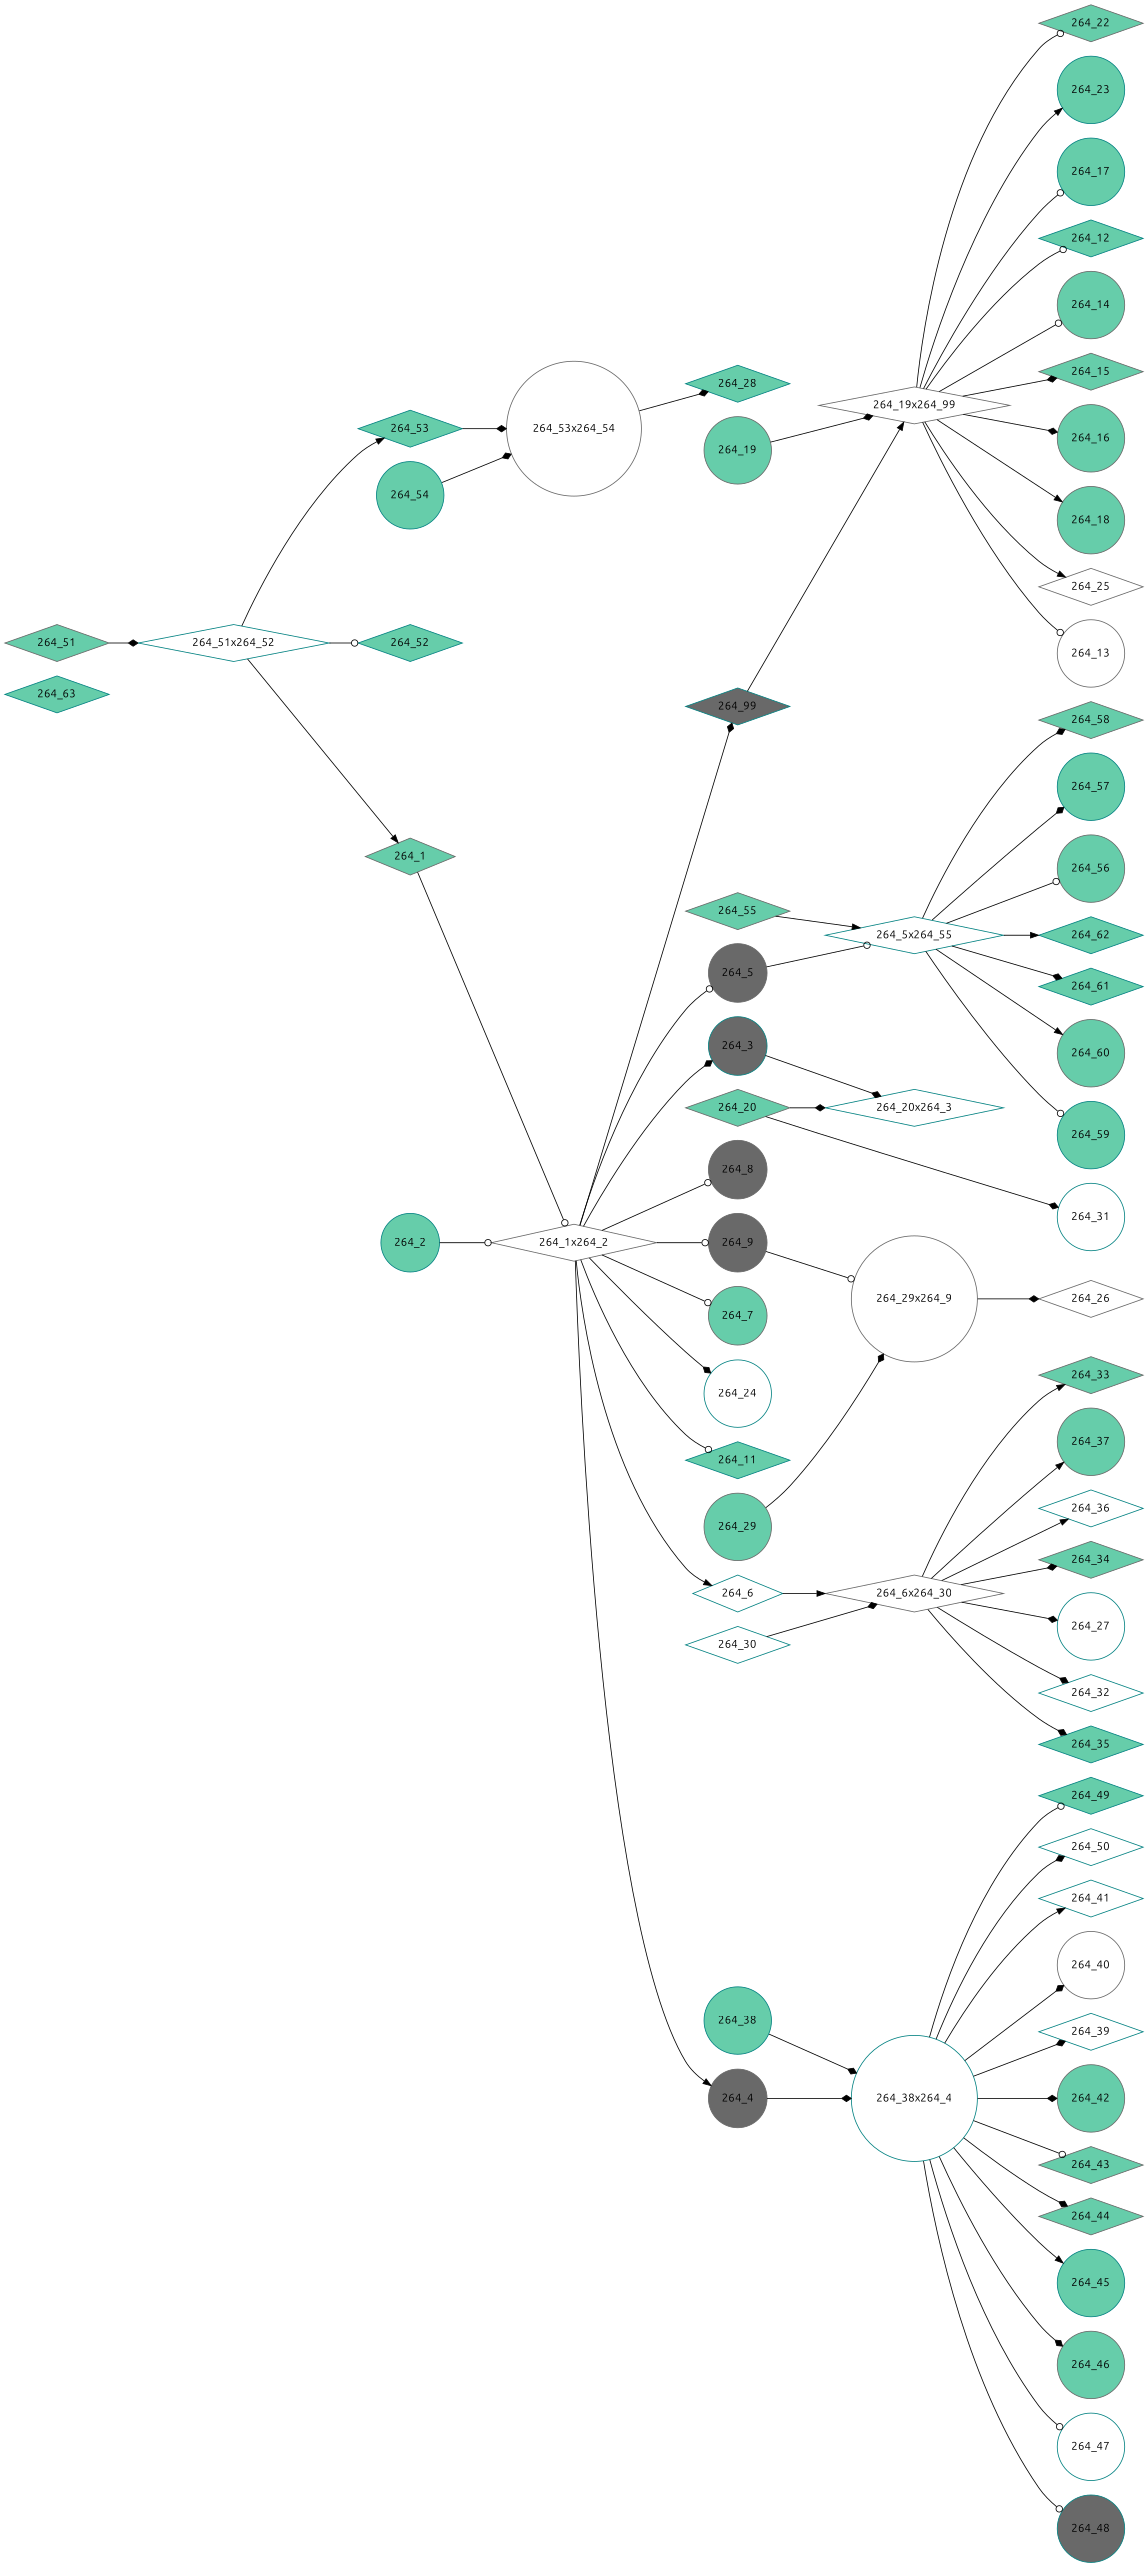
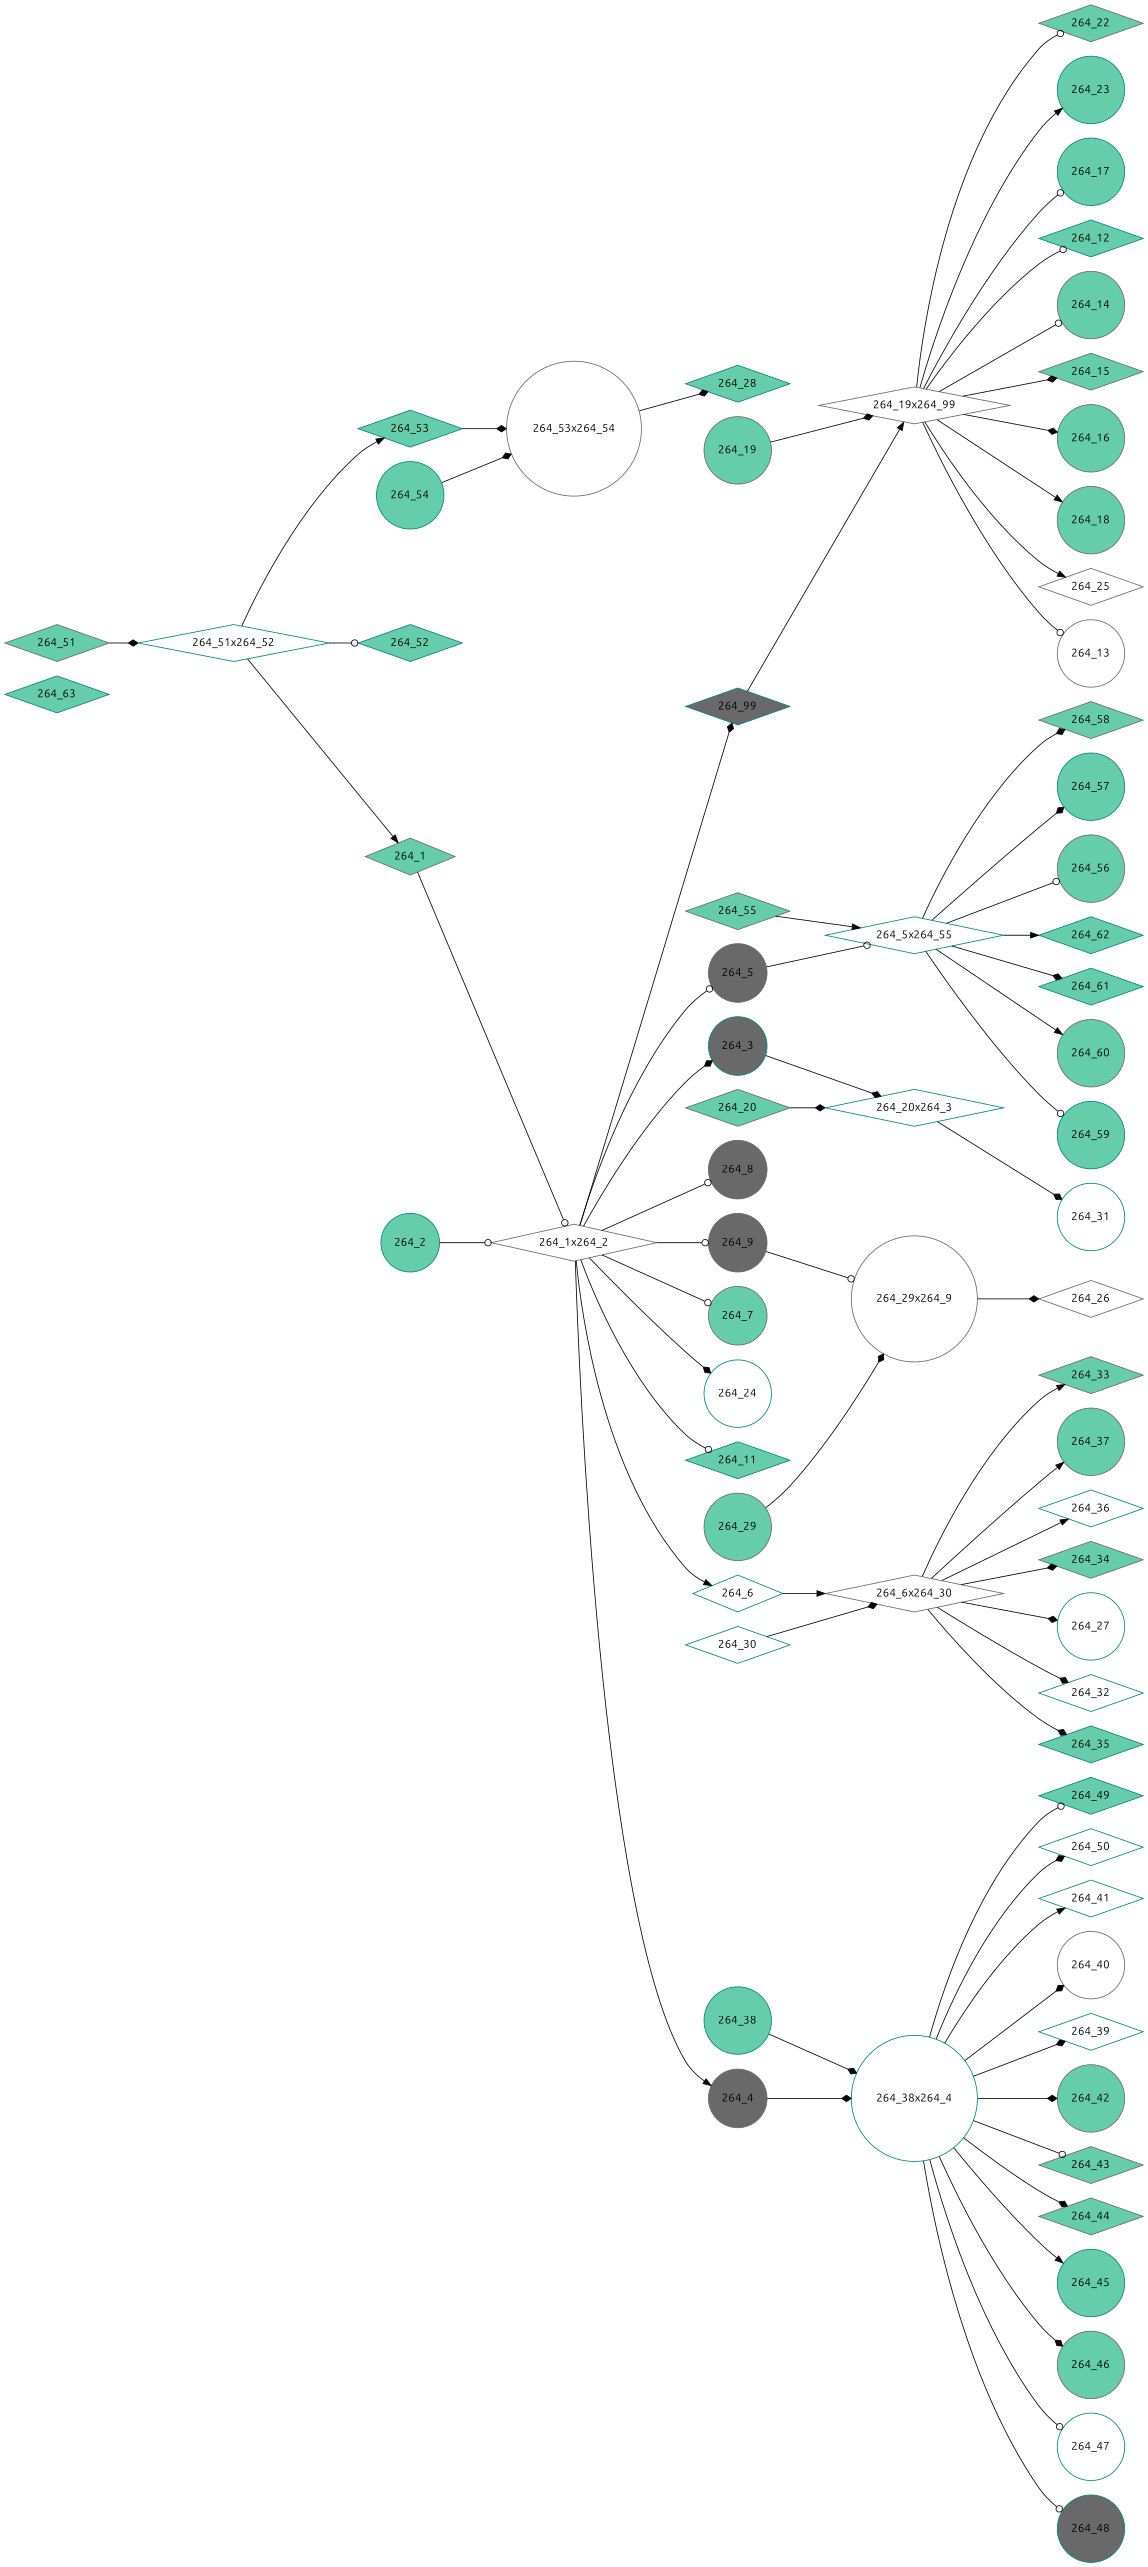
(907, 1161) -> (995, 1158)
